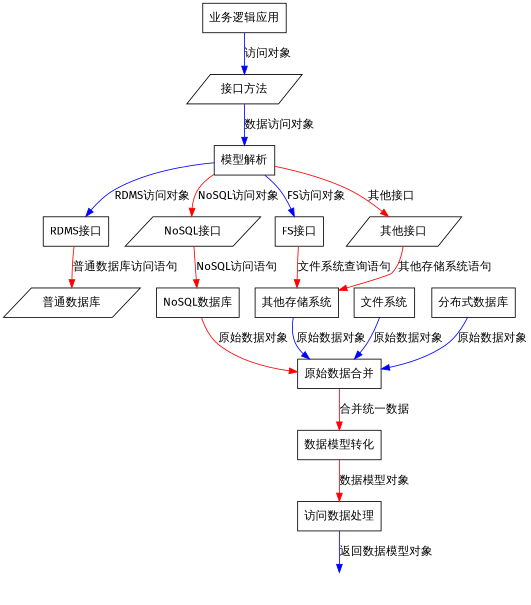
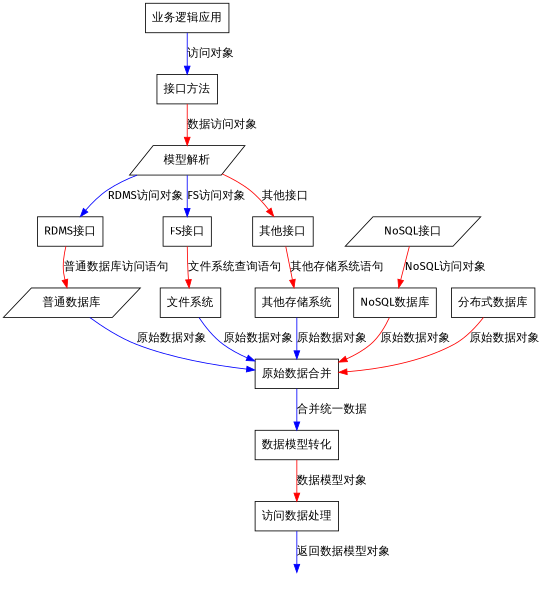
(244, 89) -> (187, 89)
(244, 121) -> (187, 121)
(244, 160) -> (187, 160)
(199, 189) -> none
(404, 232) -> (283, 232)
(298, 263) -> (188, 263)
(237, 267) -> (446, 267)
(435, 352) -> (421, 358)
none -> (165, 354)
(339, 405) -> (297, 405)
